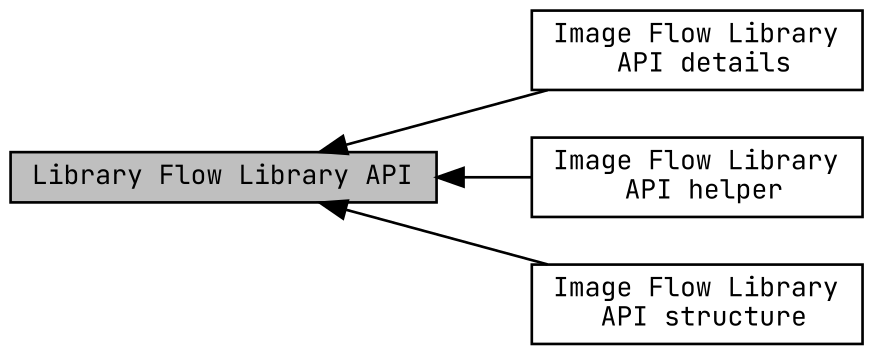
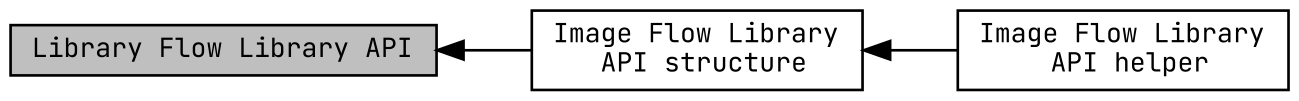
(697, 50) -> none
(497, 177) -> (924, 50)
